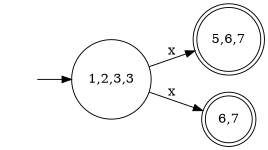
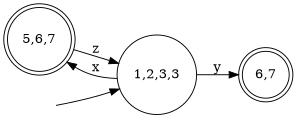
none -> (92, 55)
(172, 92) -> (218, 68)
